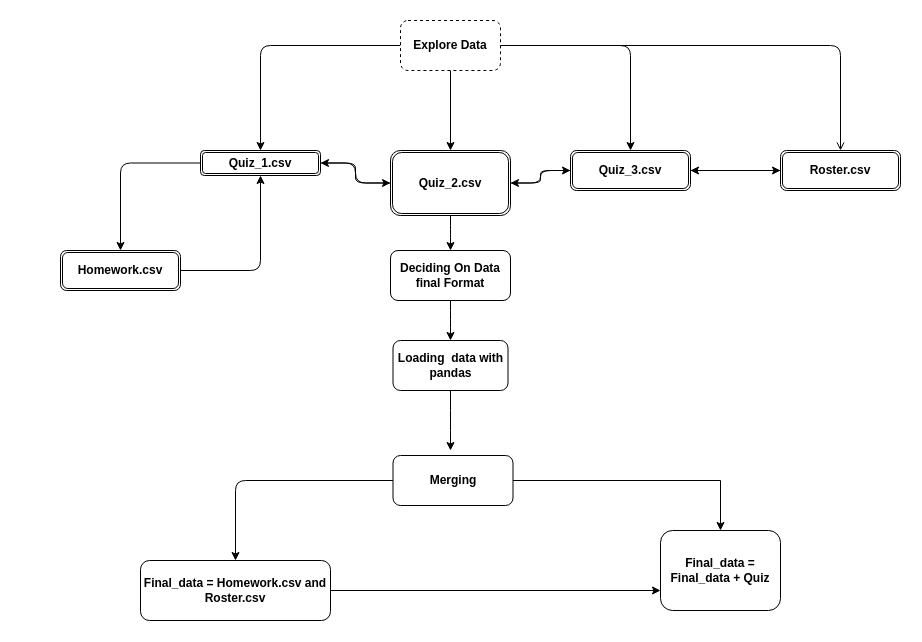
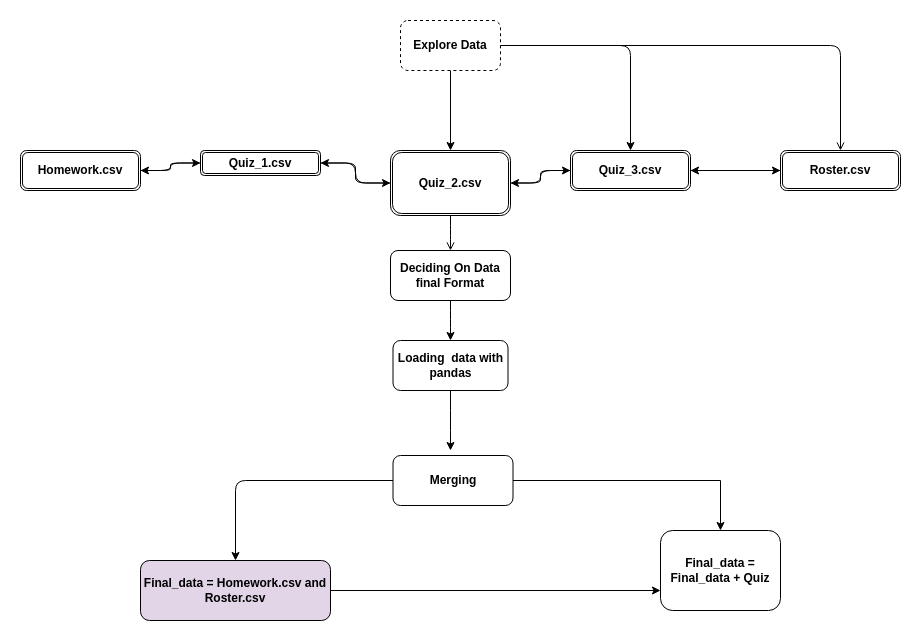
(287, 46) -> none
(451, 242) -> (451, 244)
(121, 271) -> (81, 171)
(236, 591) -> (236, 591)
